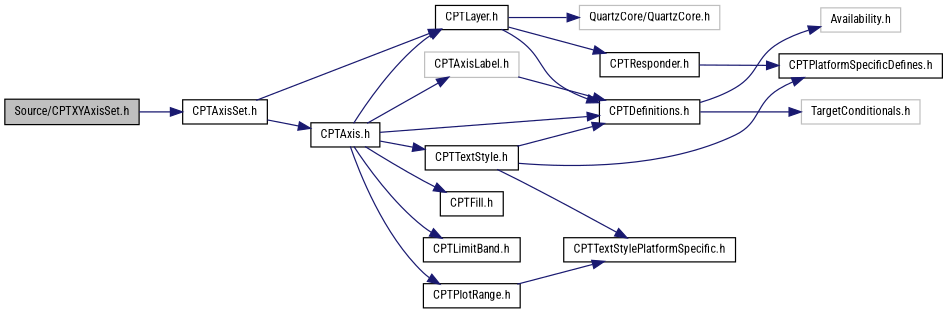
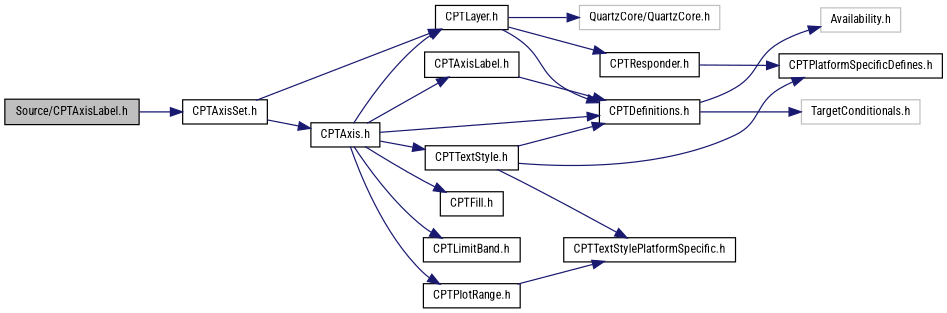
(472, 65) -> (472, 65)
(72, 112) -> (72, 112)
